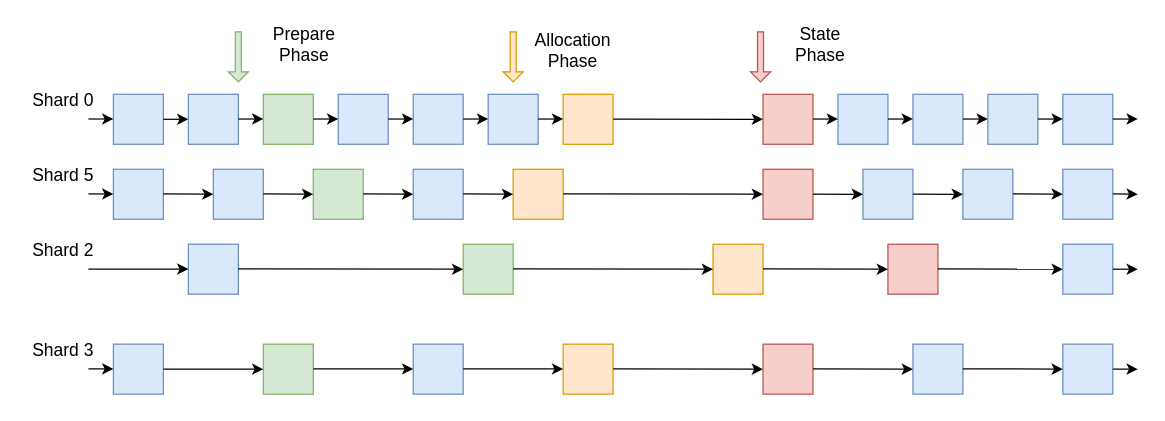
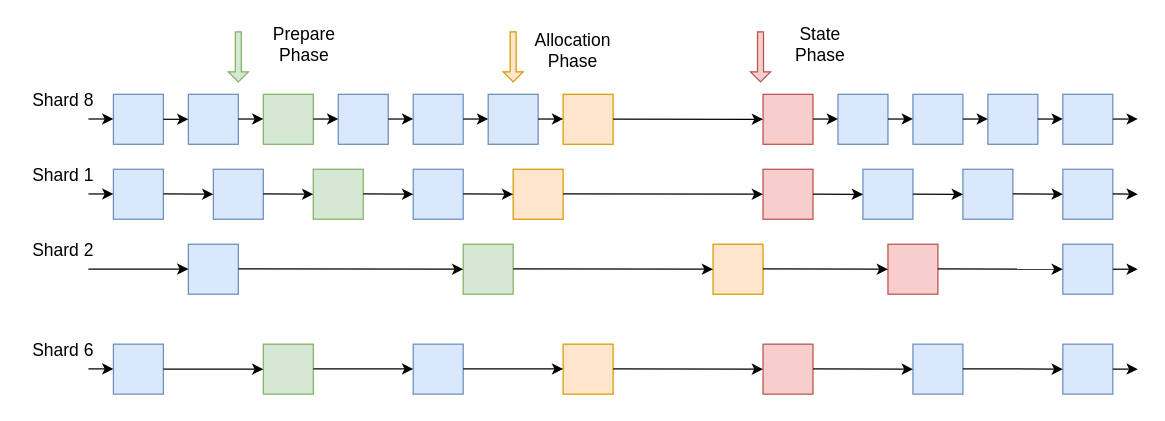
(63, 101) -> (63, 101)
(63, 176) -> (63, 176)
(63, 351) -> (63, 351)
